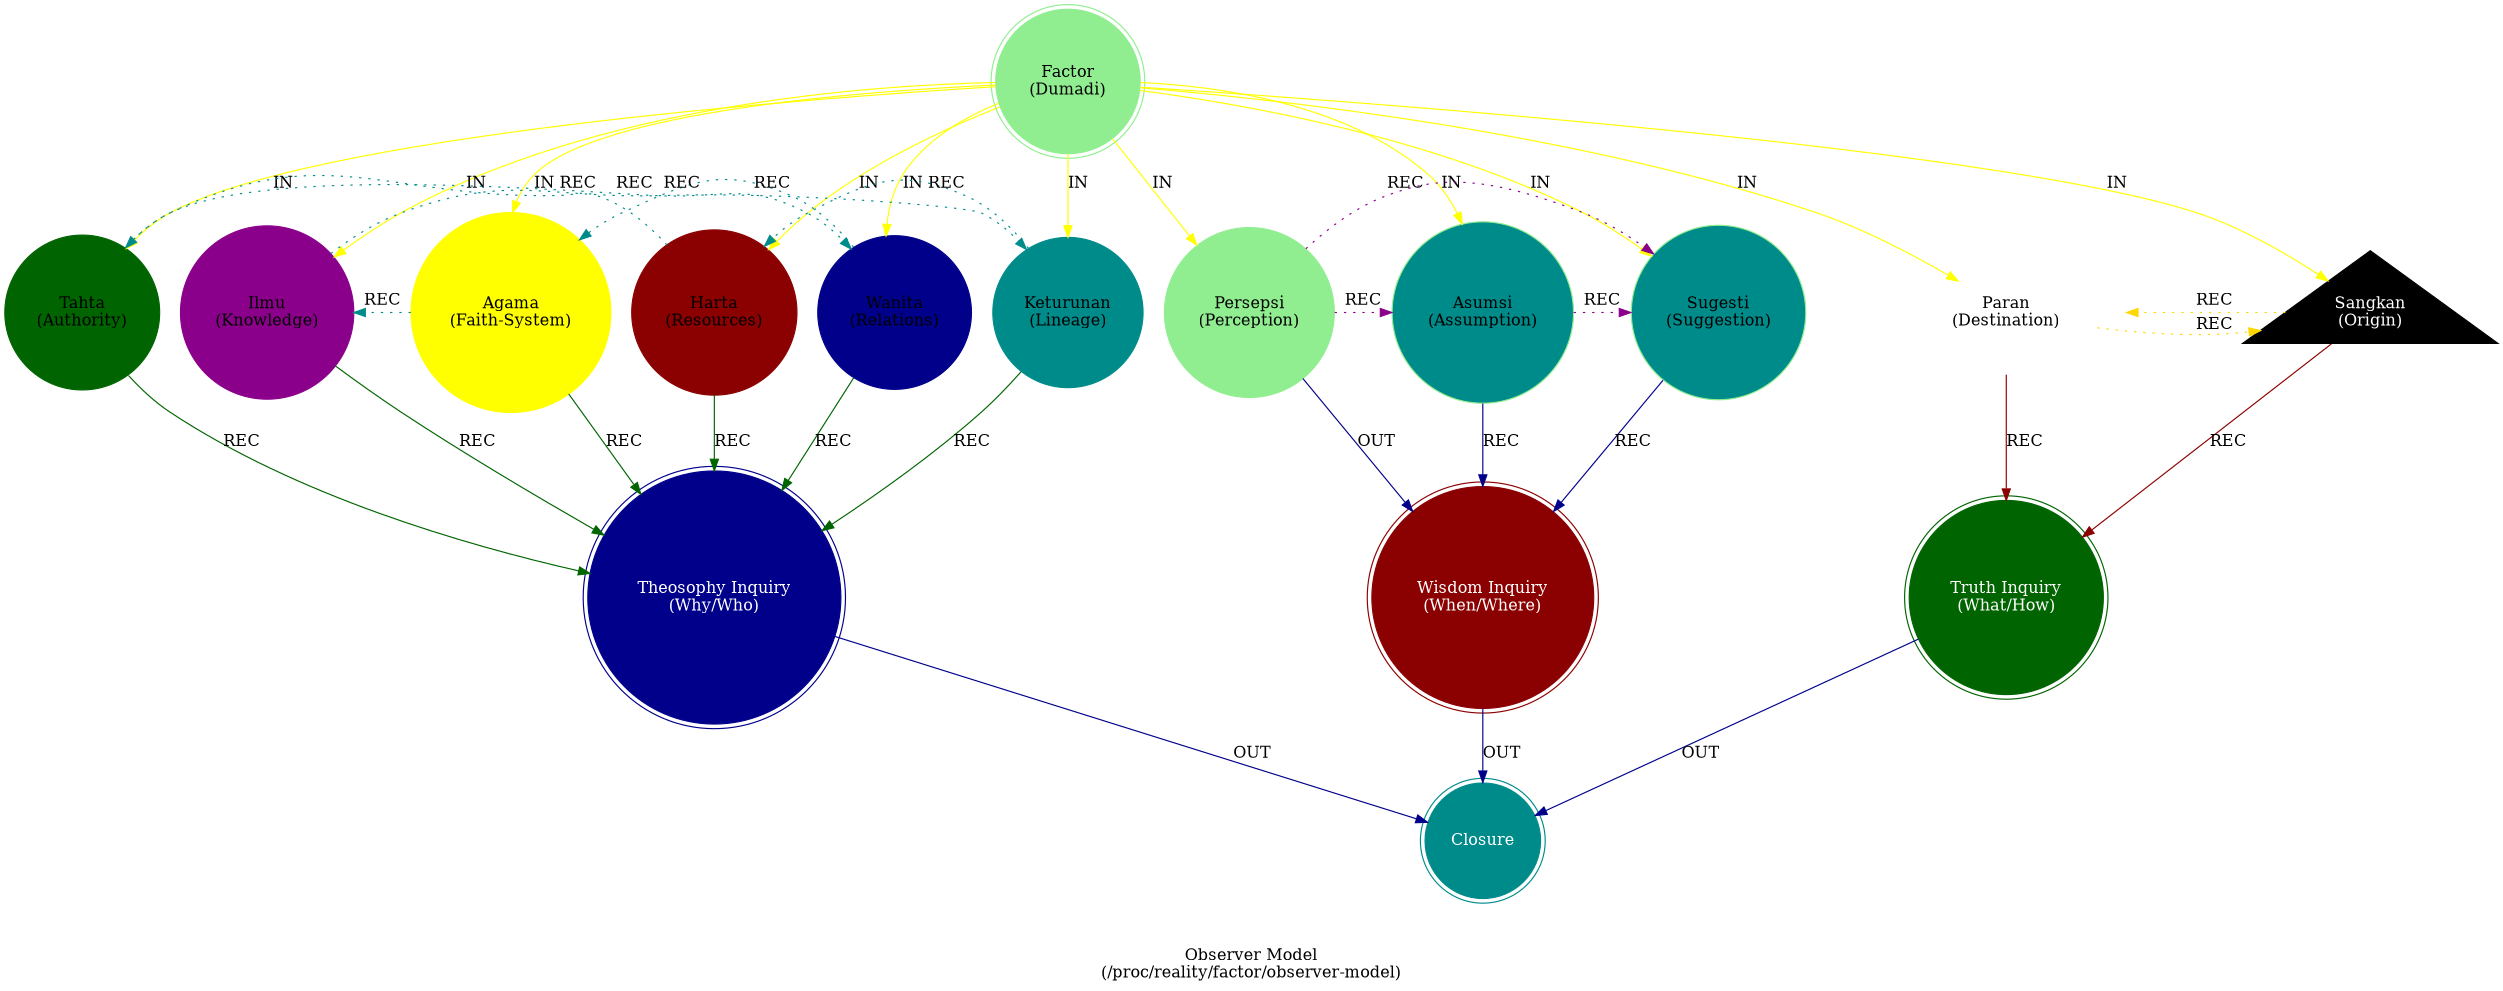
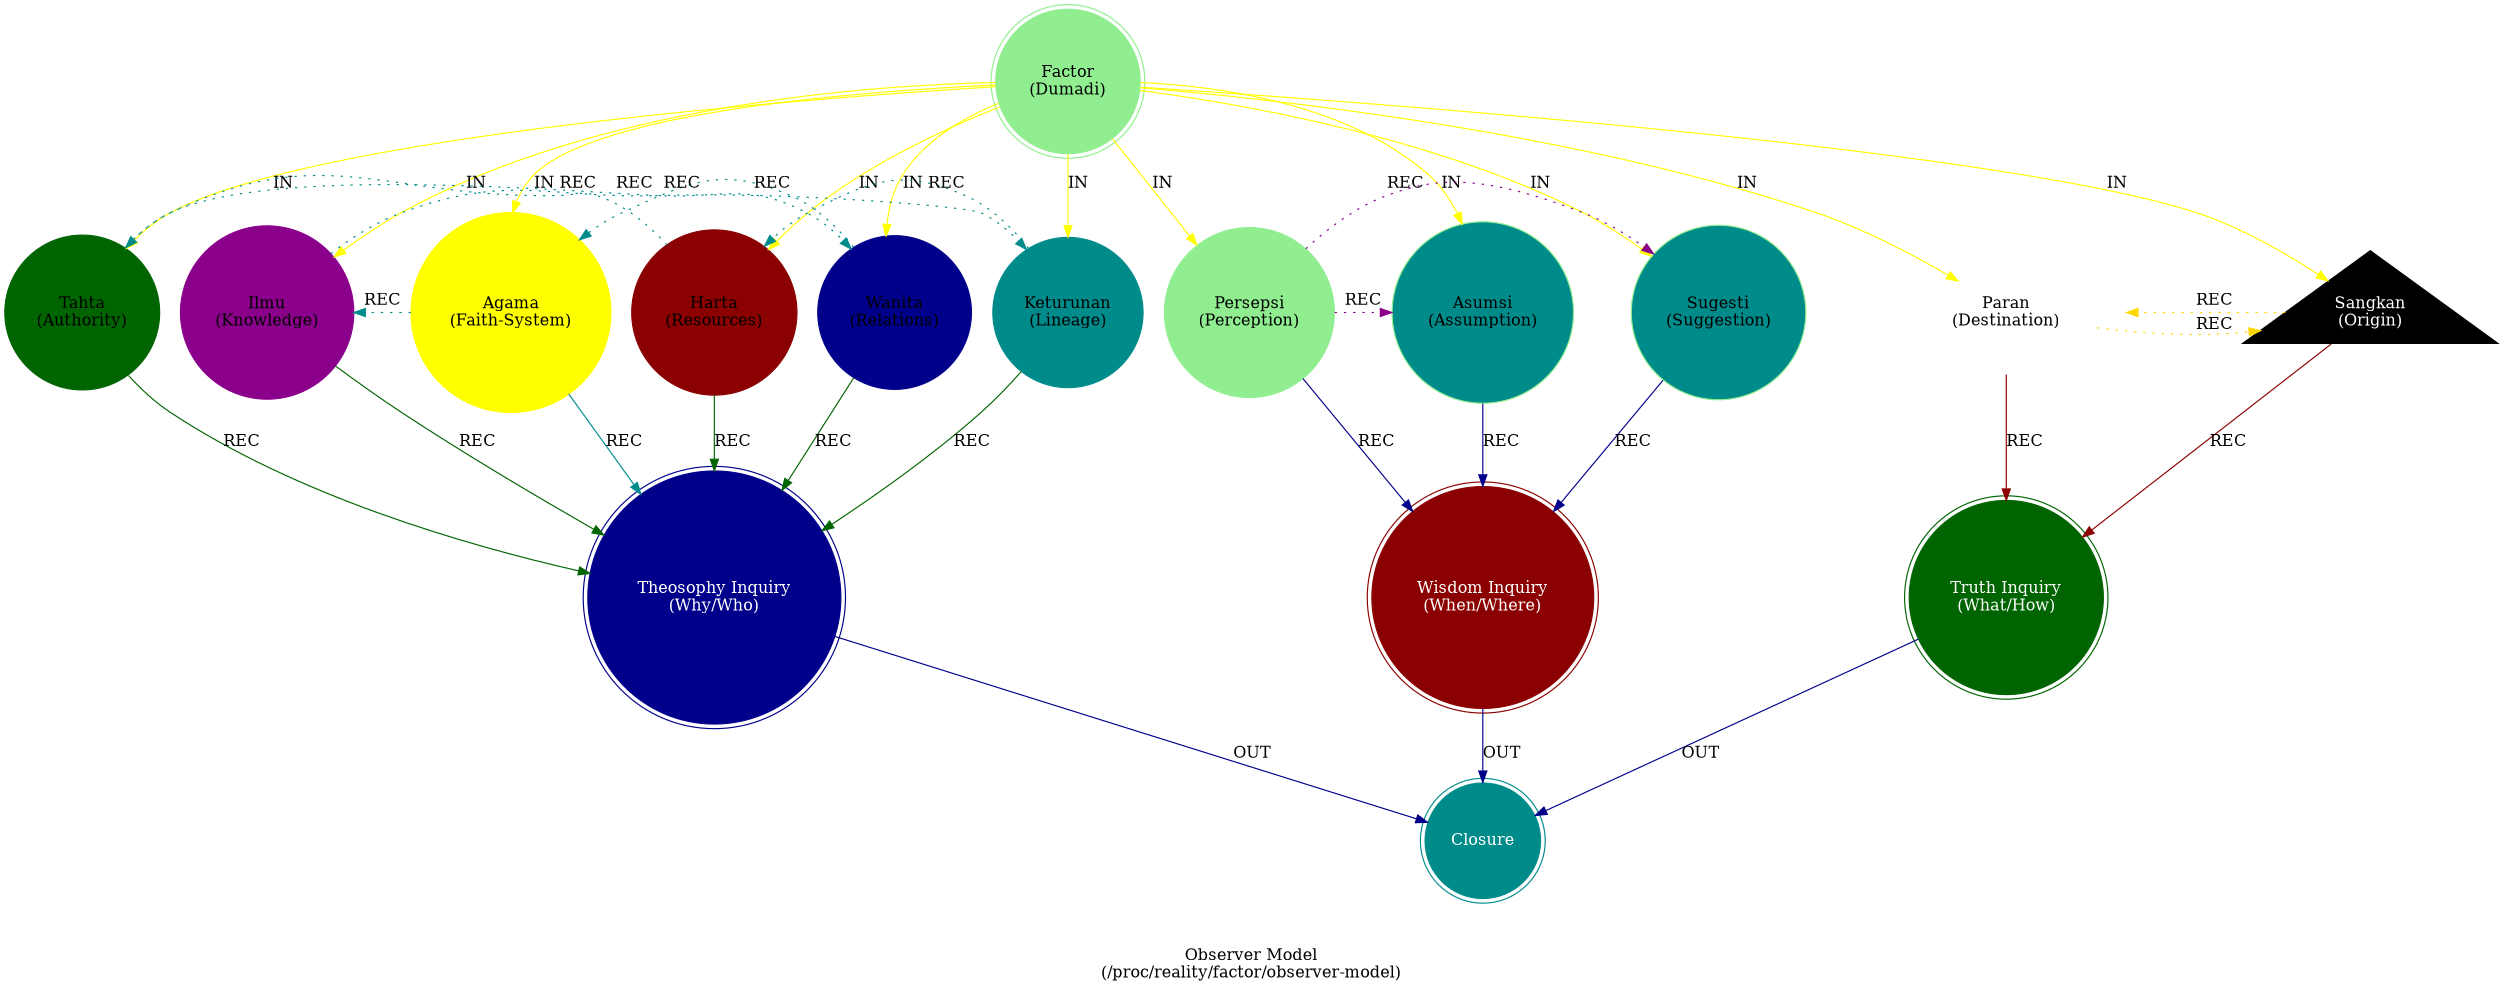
(1596, 313) -> none
(601, 439) -> (601, 439)
(1376, 442) -> (1376, 442)
